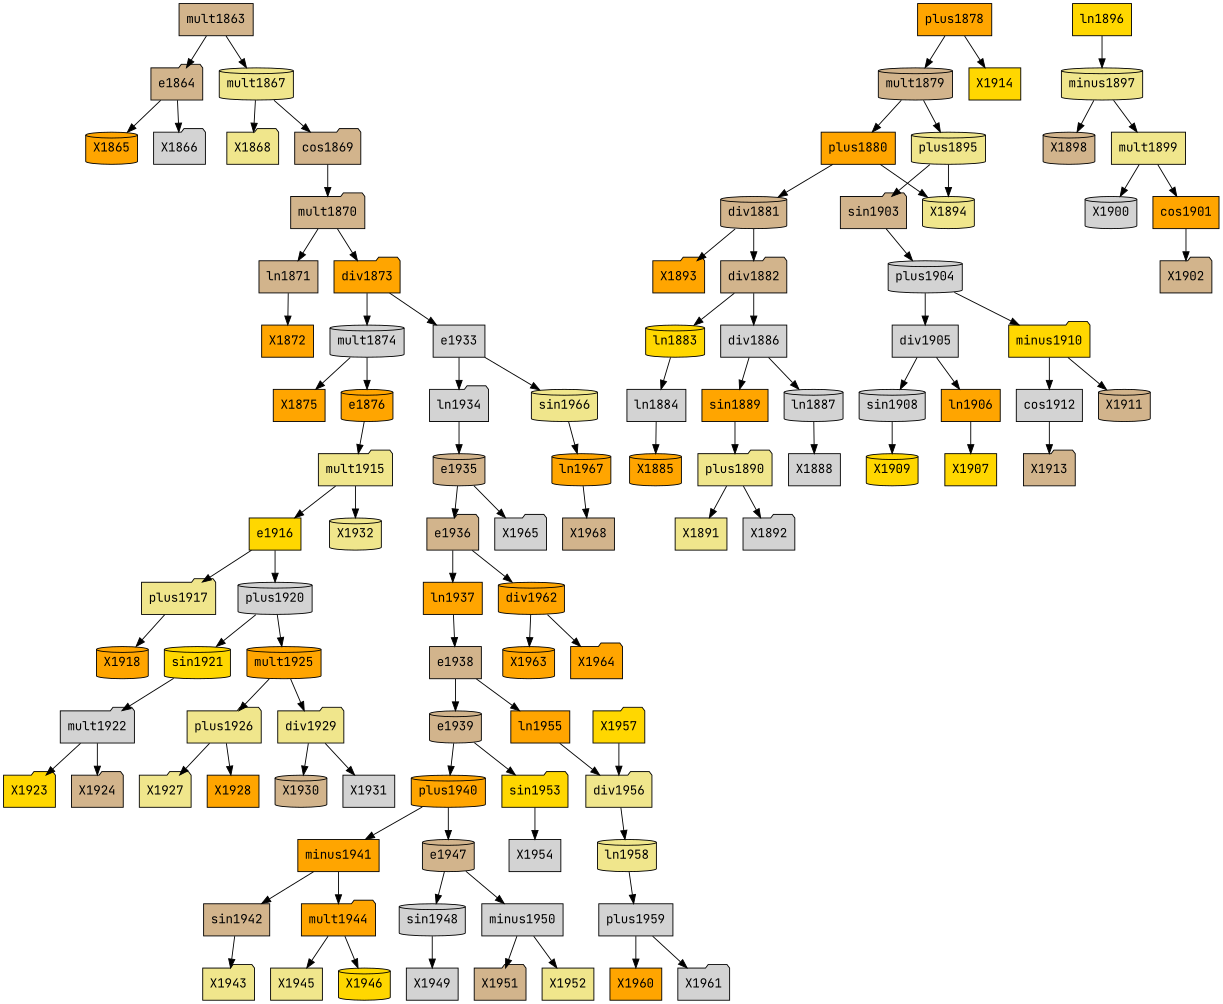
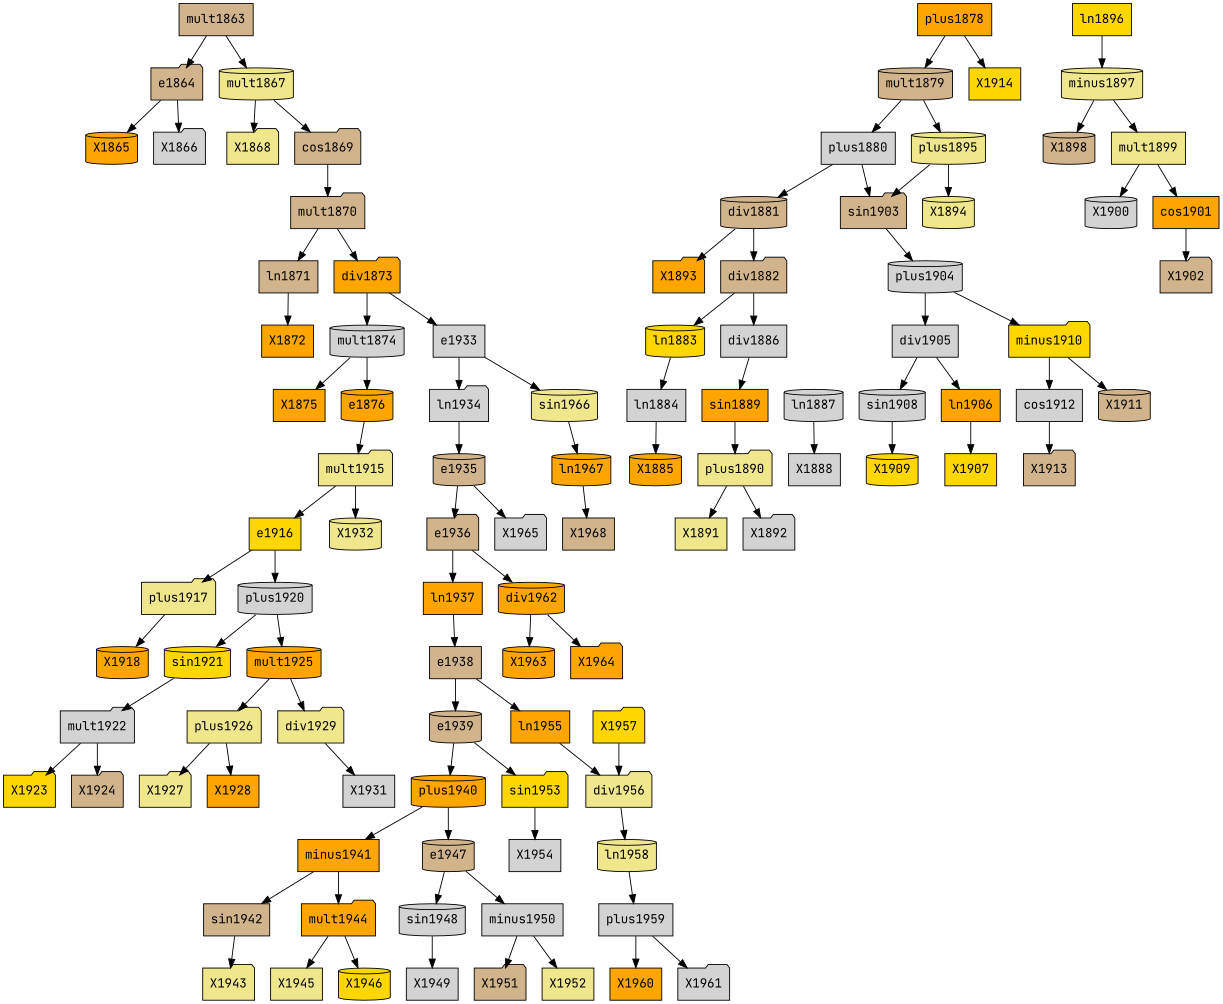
(858, 148) -> (858, 148)
(900, 178) -> (865, 176)
(781, 370) -> none
(301, 791) -> none
